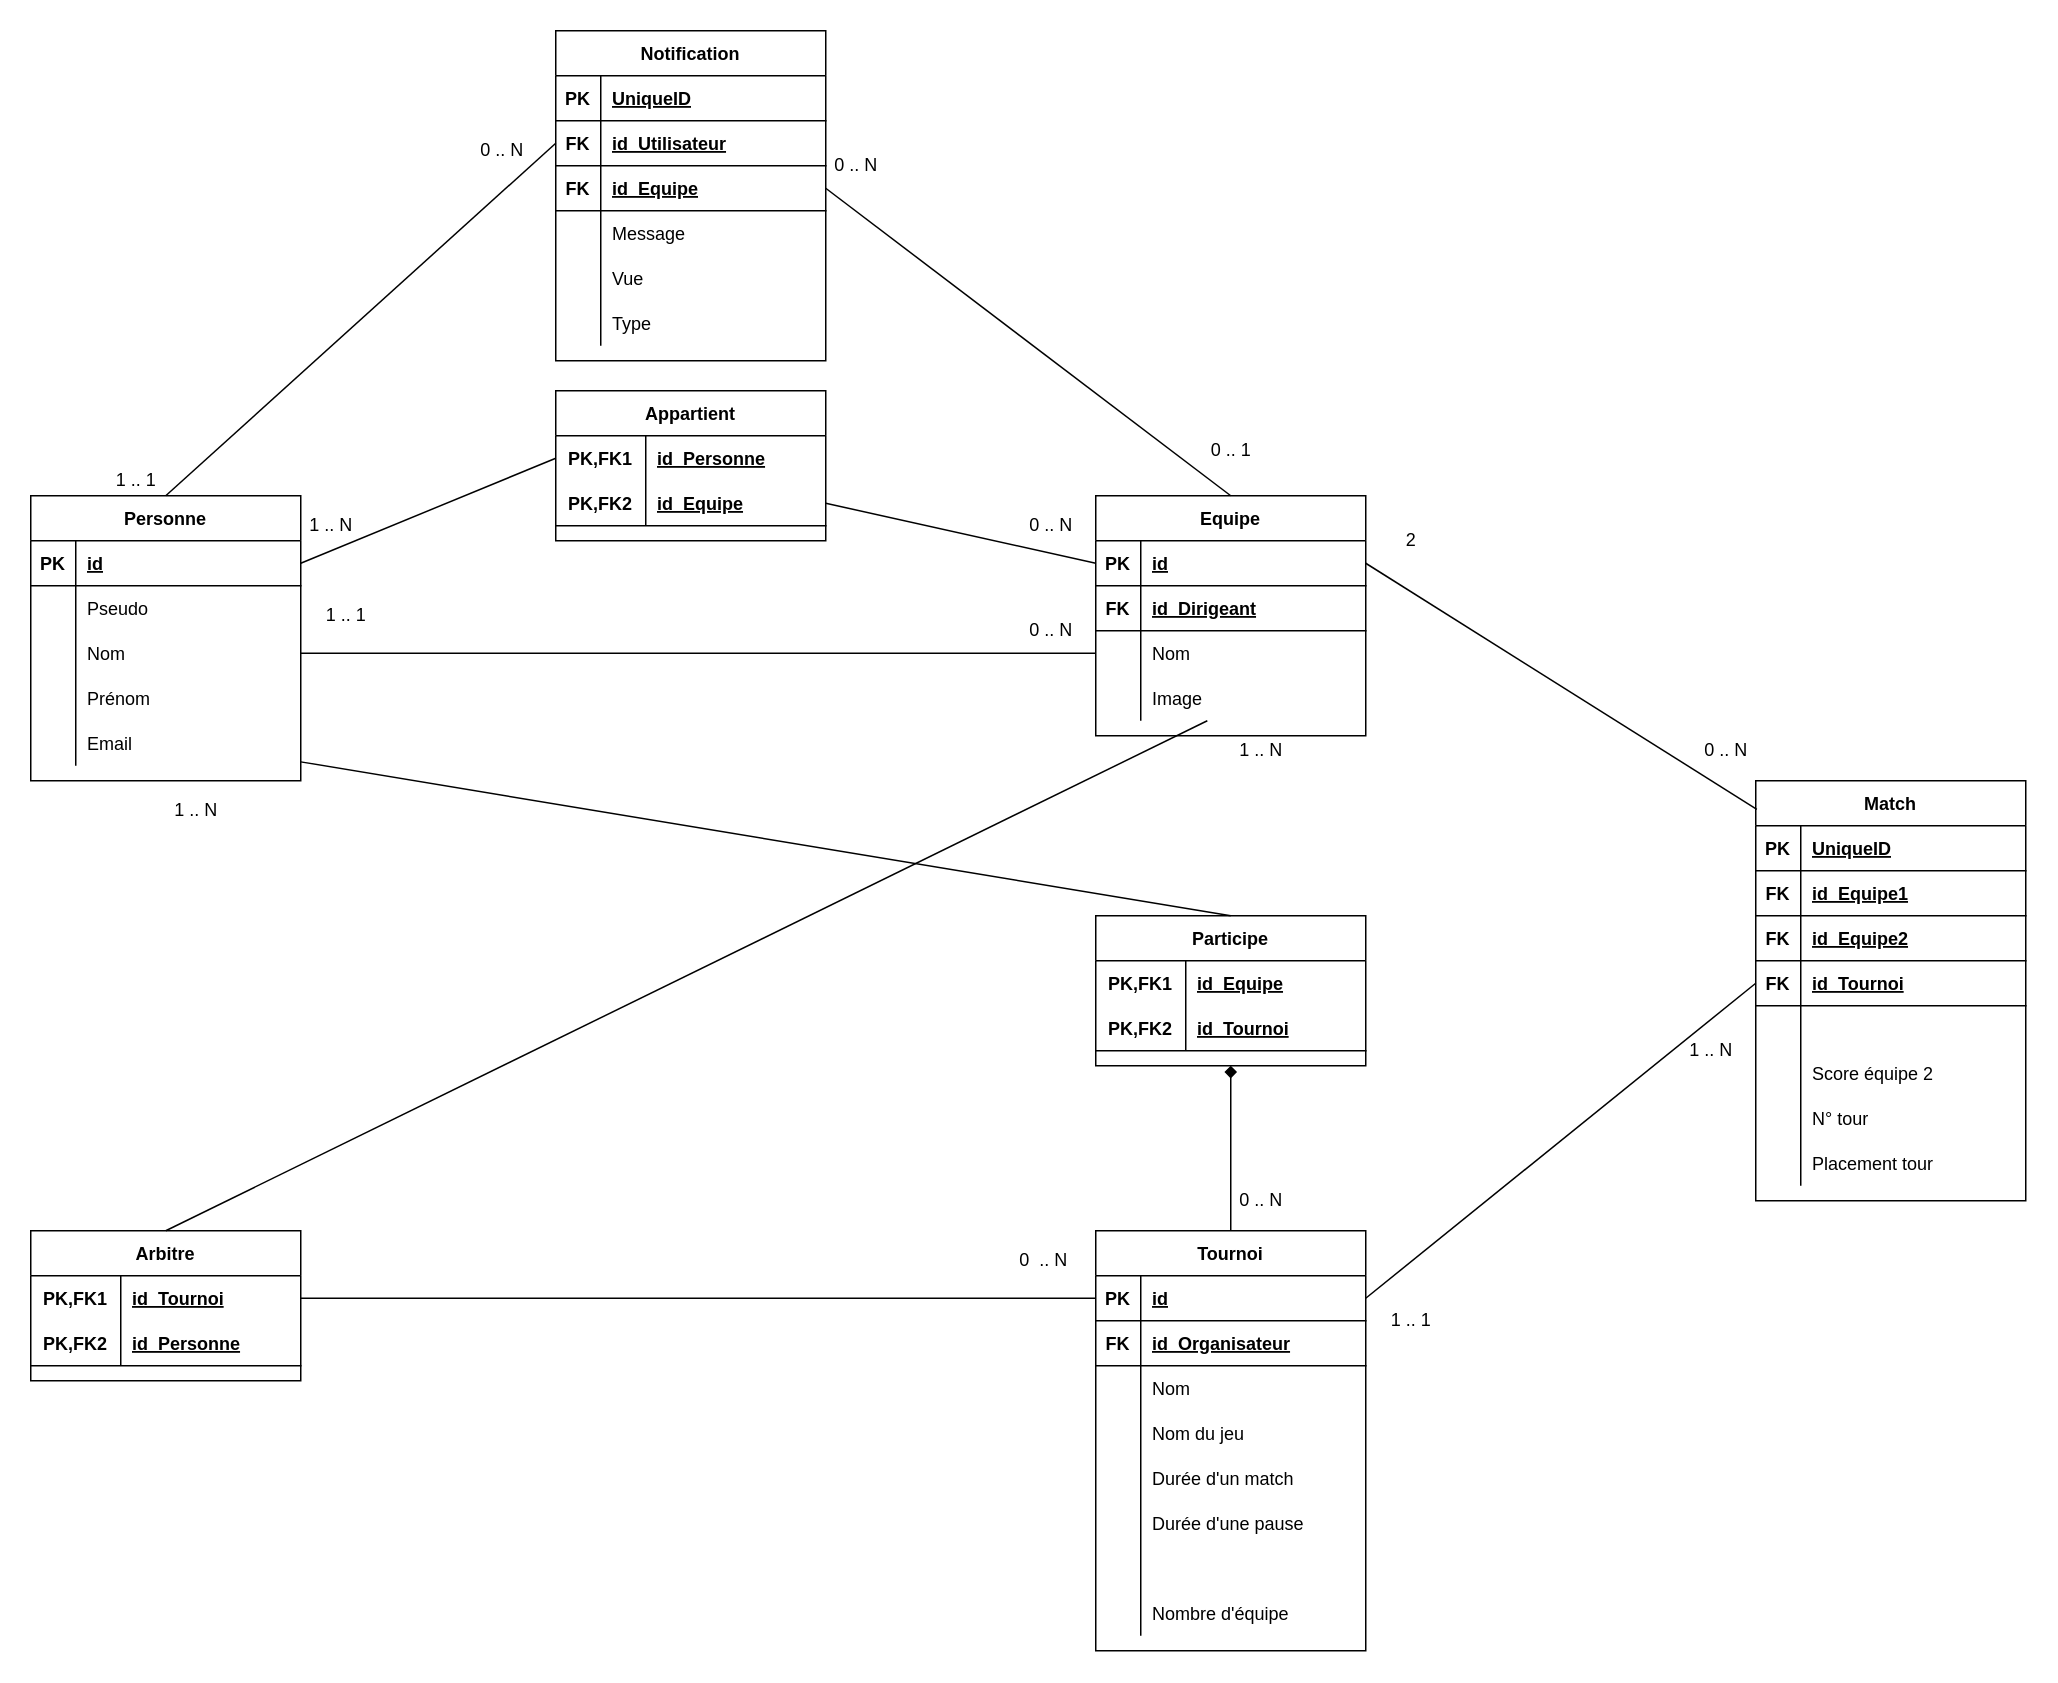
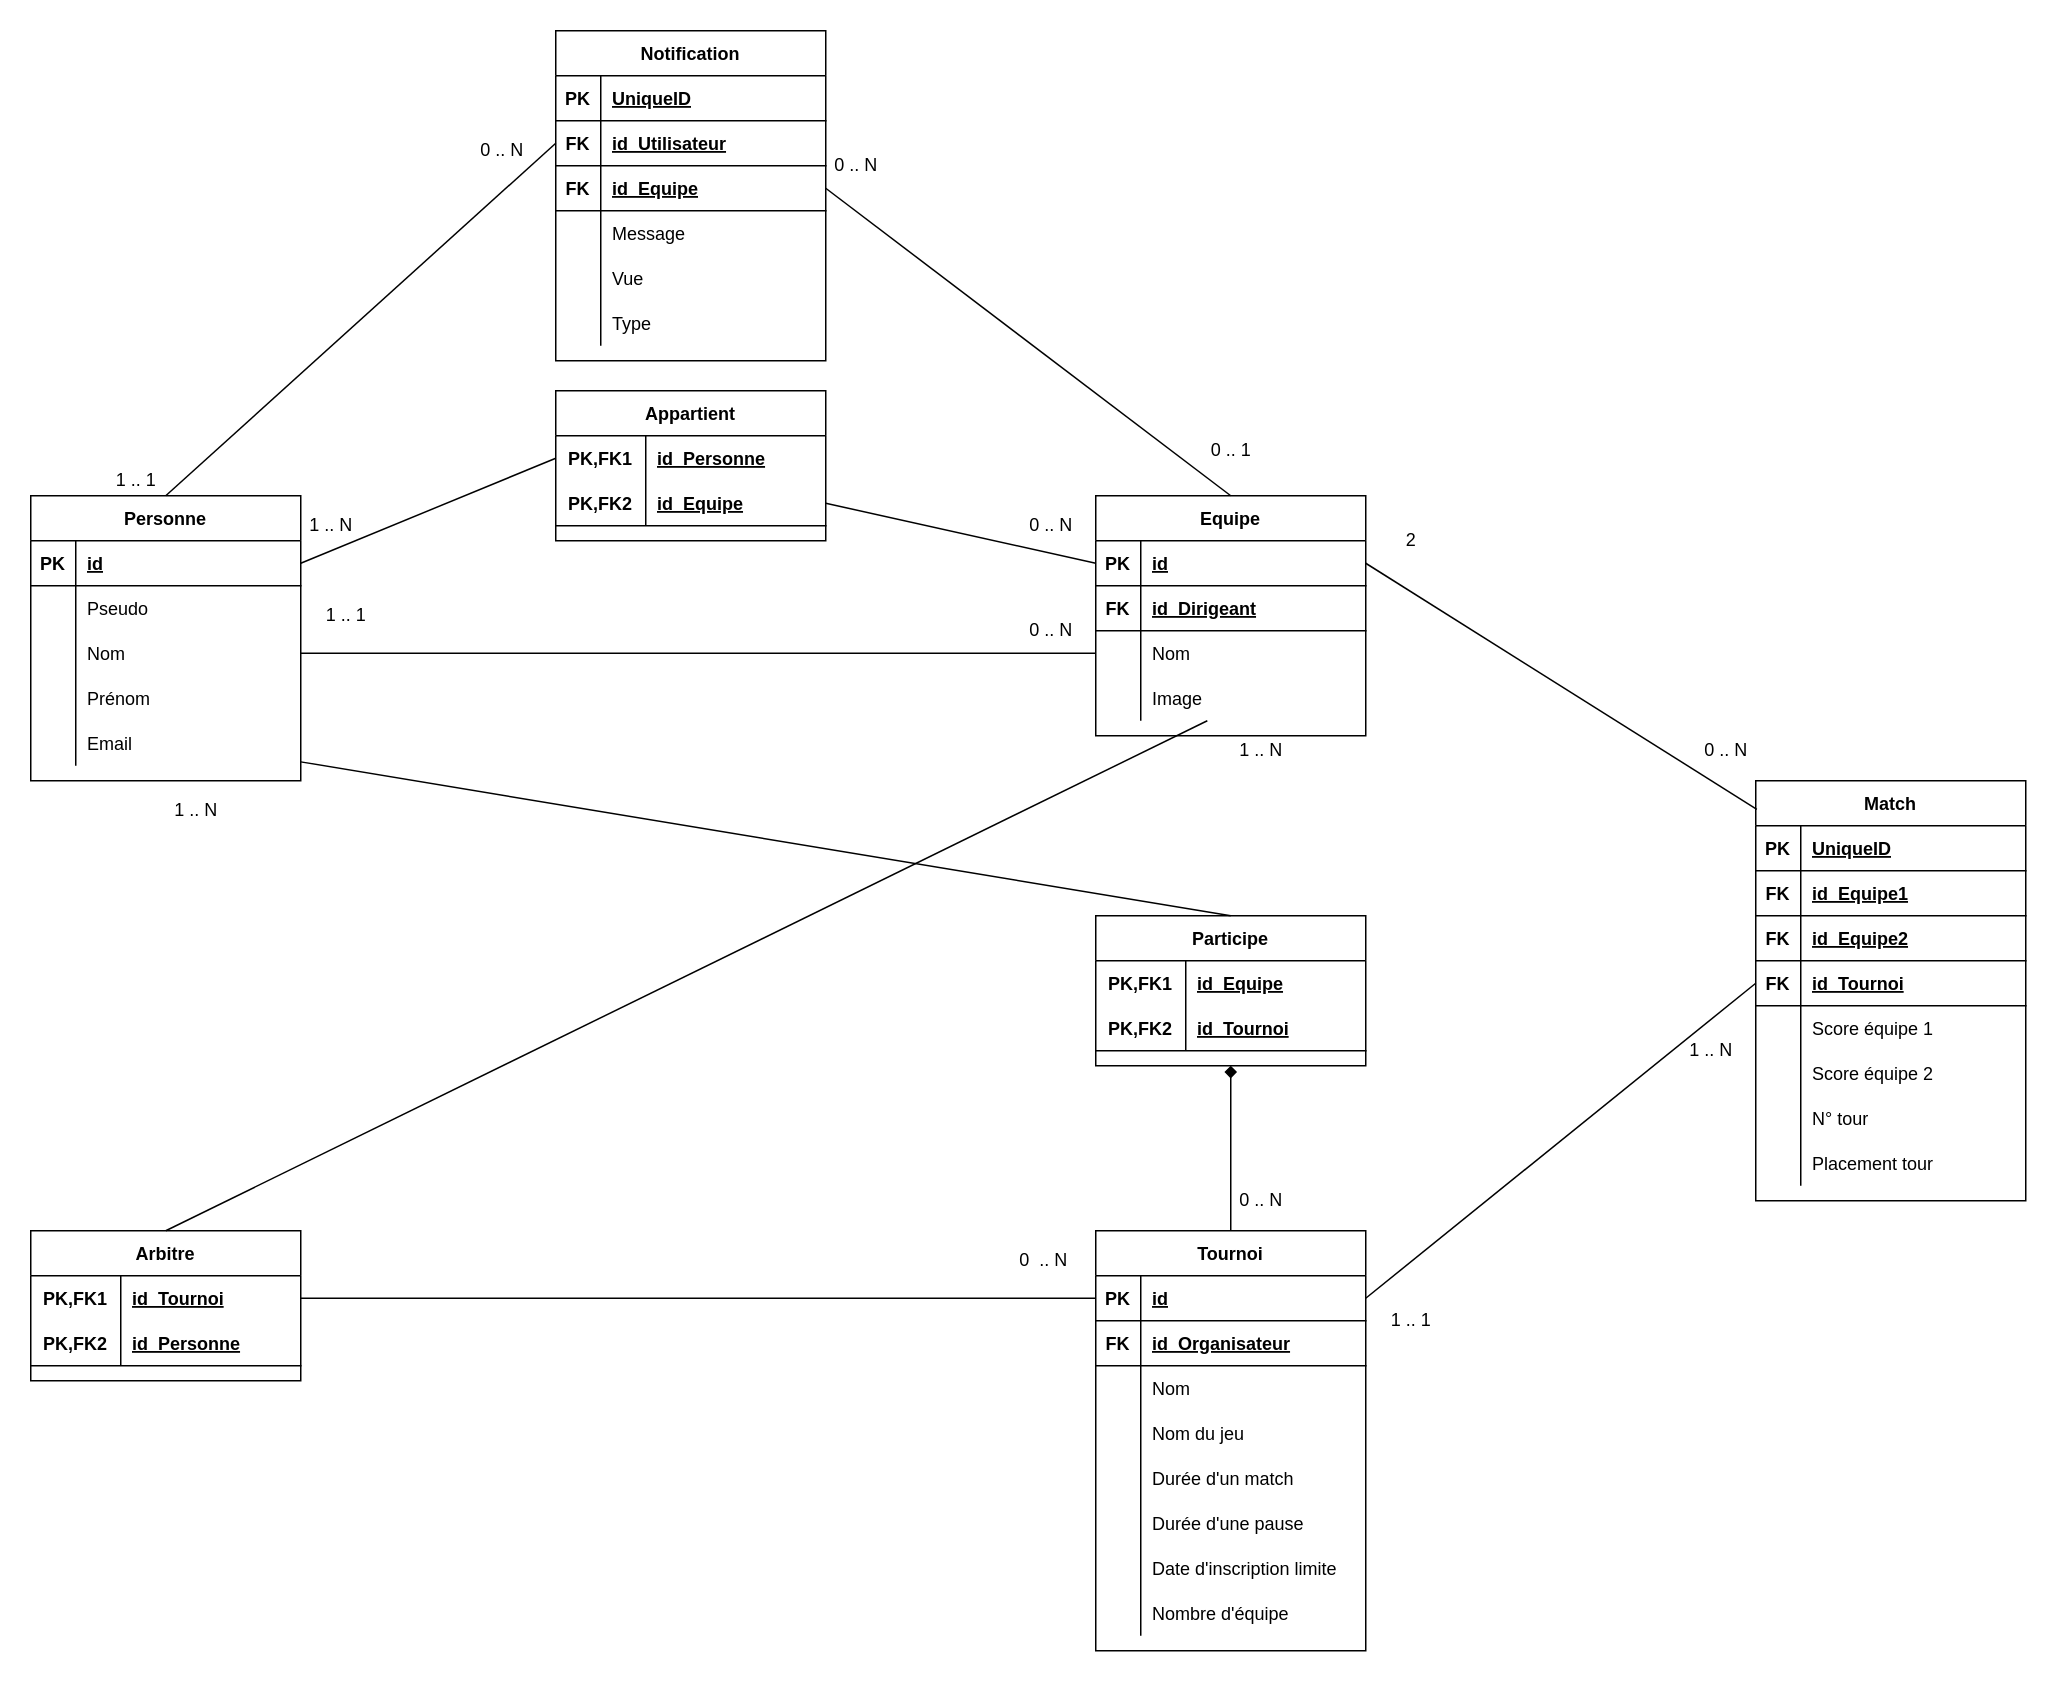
none -> (1913, 1028)
none -> (1253, 1568)
